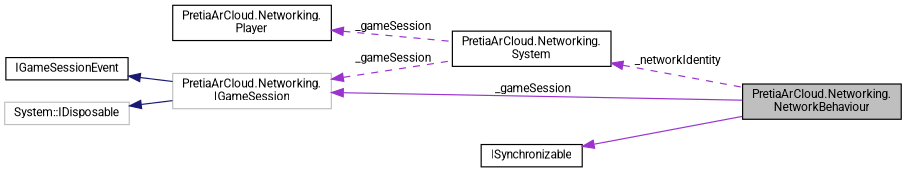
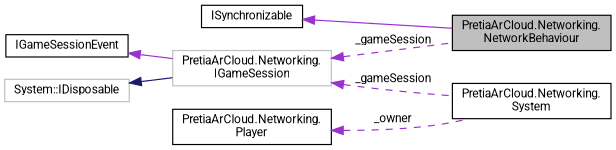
(392, 27) -> (392, 119)
(683, 76) -> none
(156, 80) -> (156, 57)
(543, 96) -> (398, 50)
